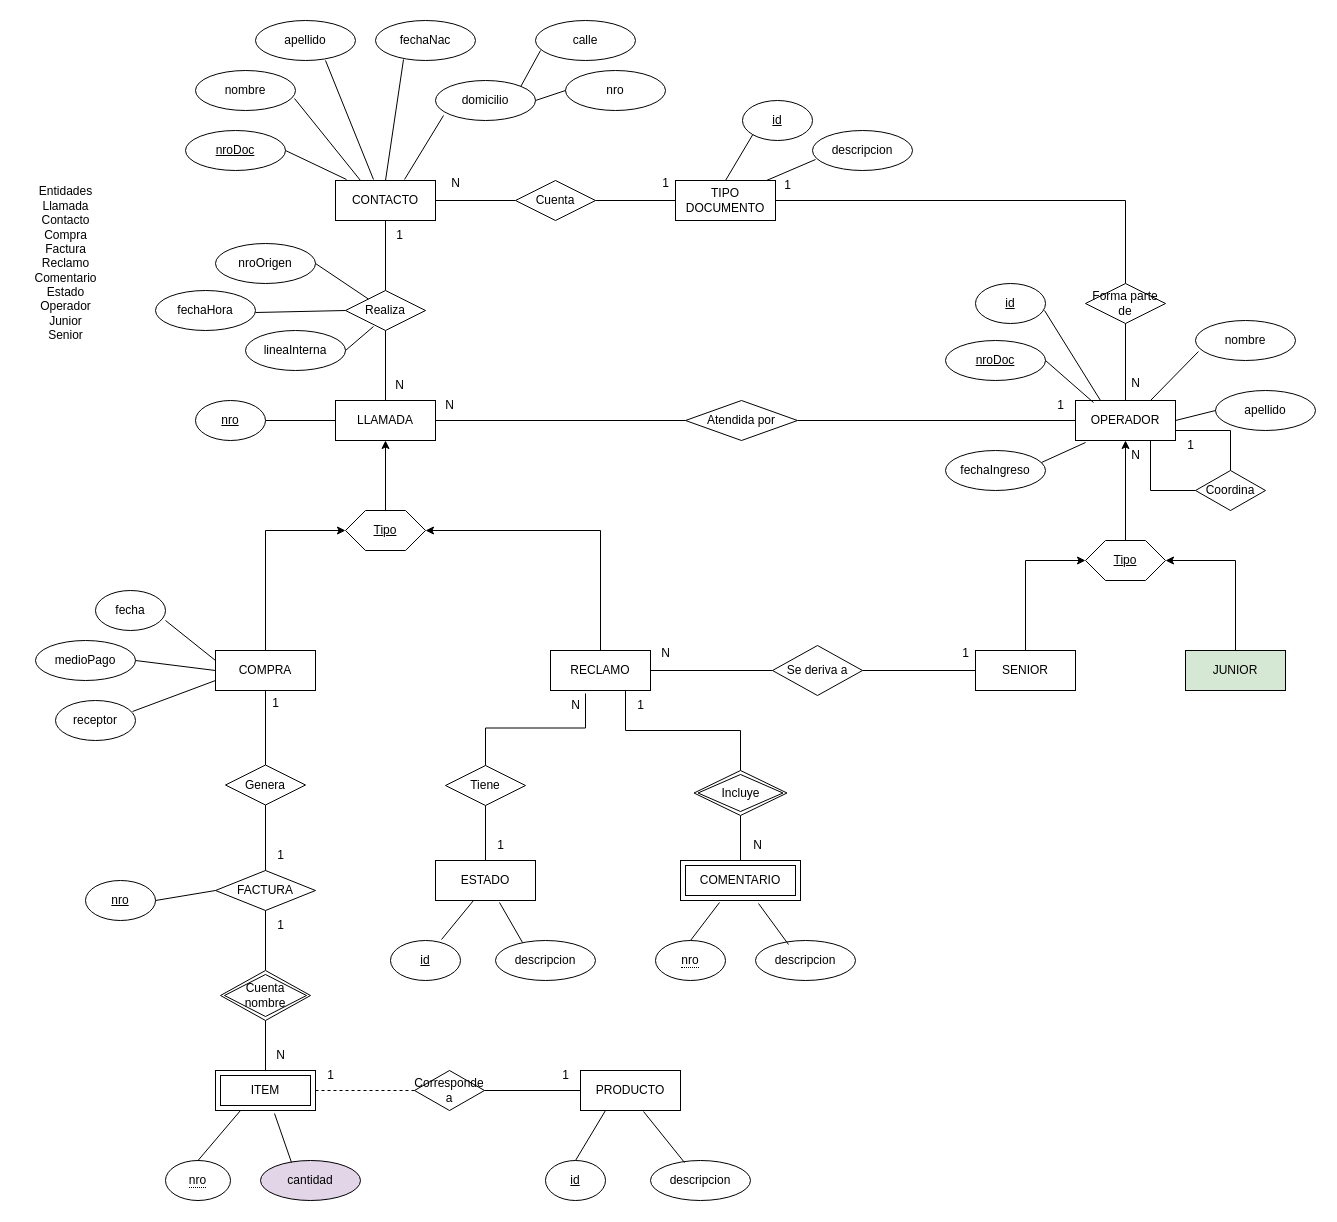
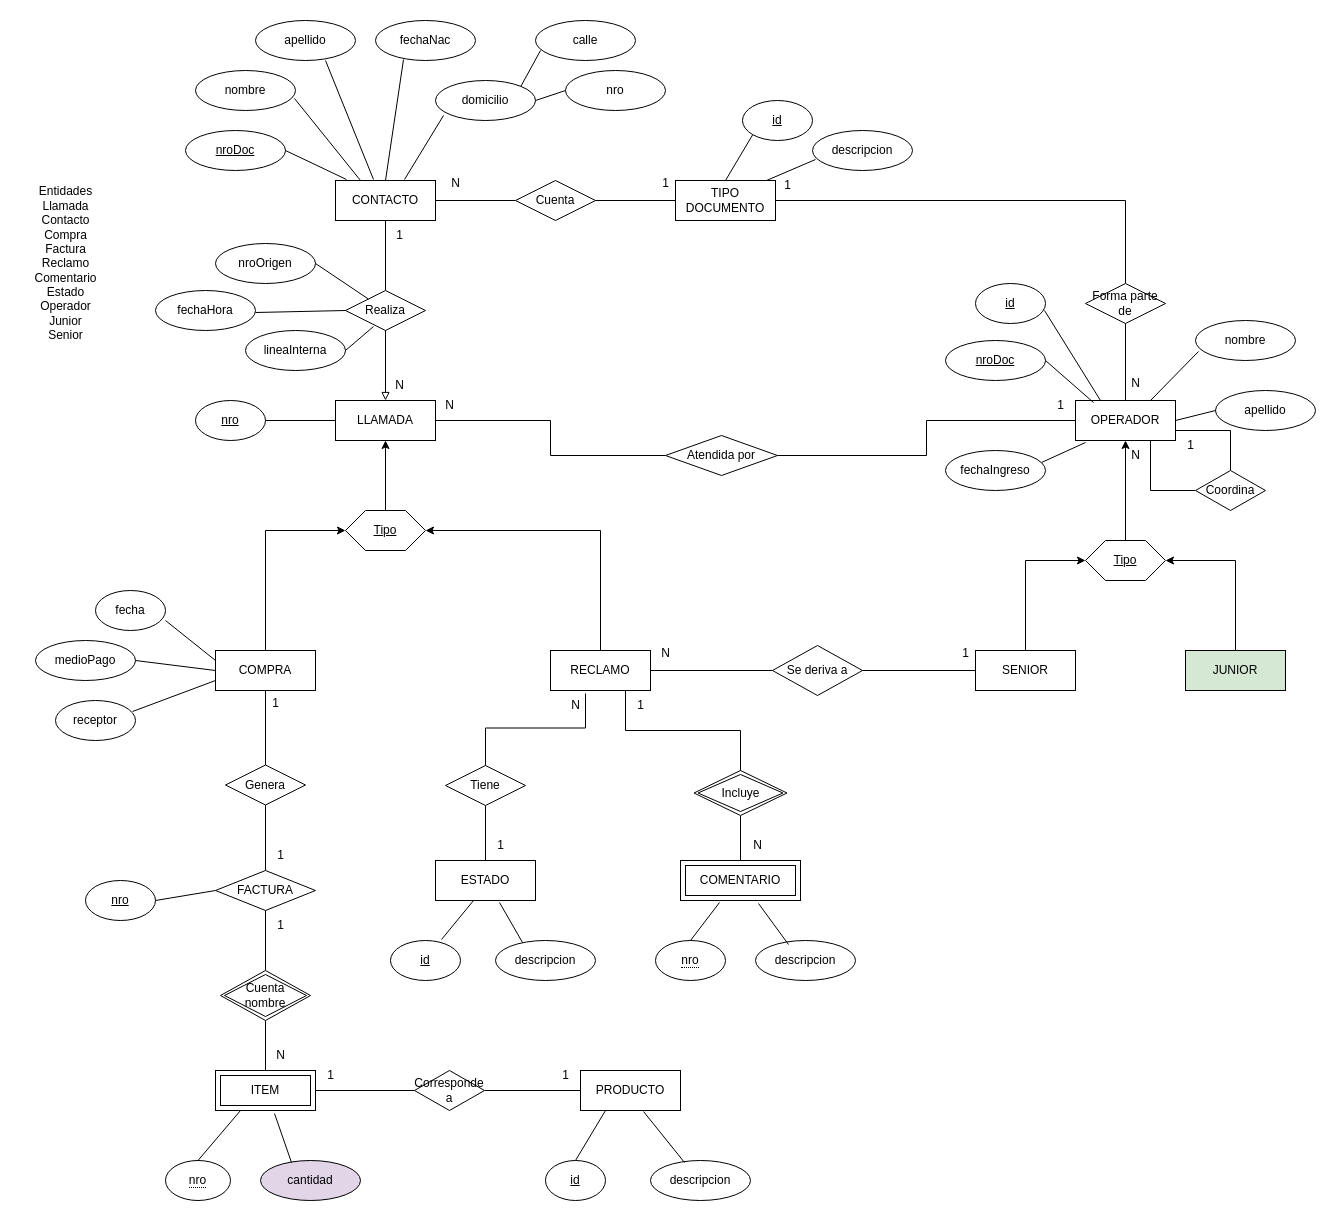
(386, 394) -> (386, 391)
(742, 421) -> (722, 456)
(364, 1091) -> (364, 1091)
